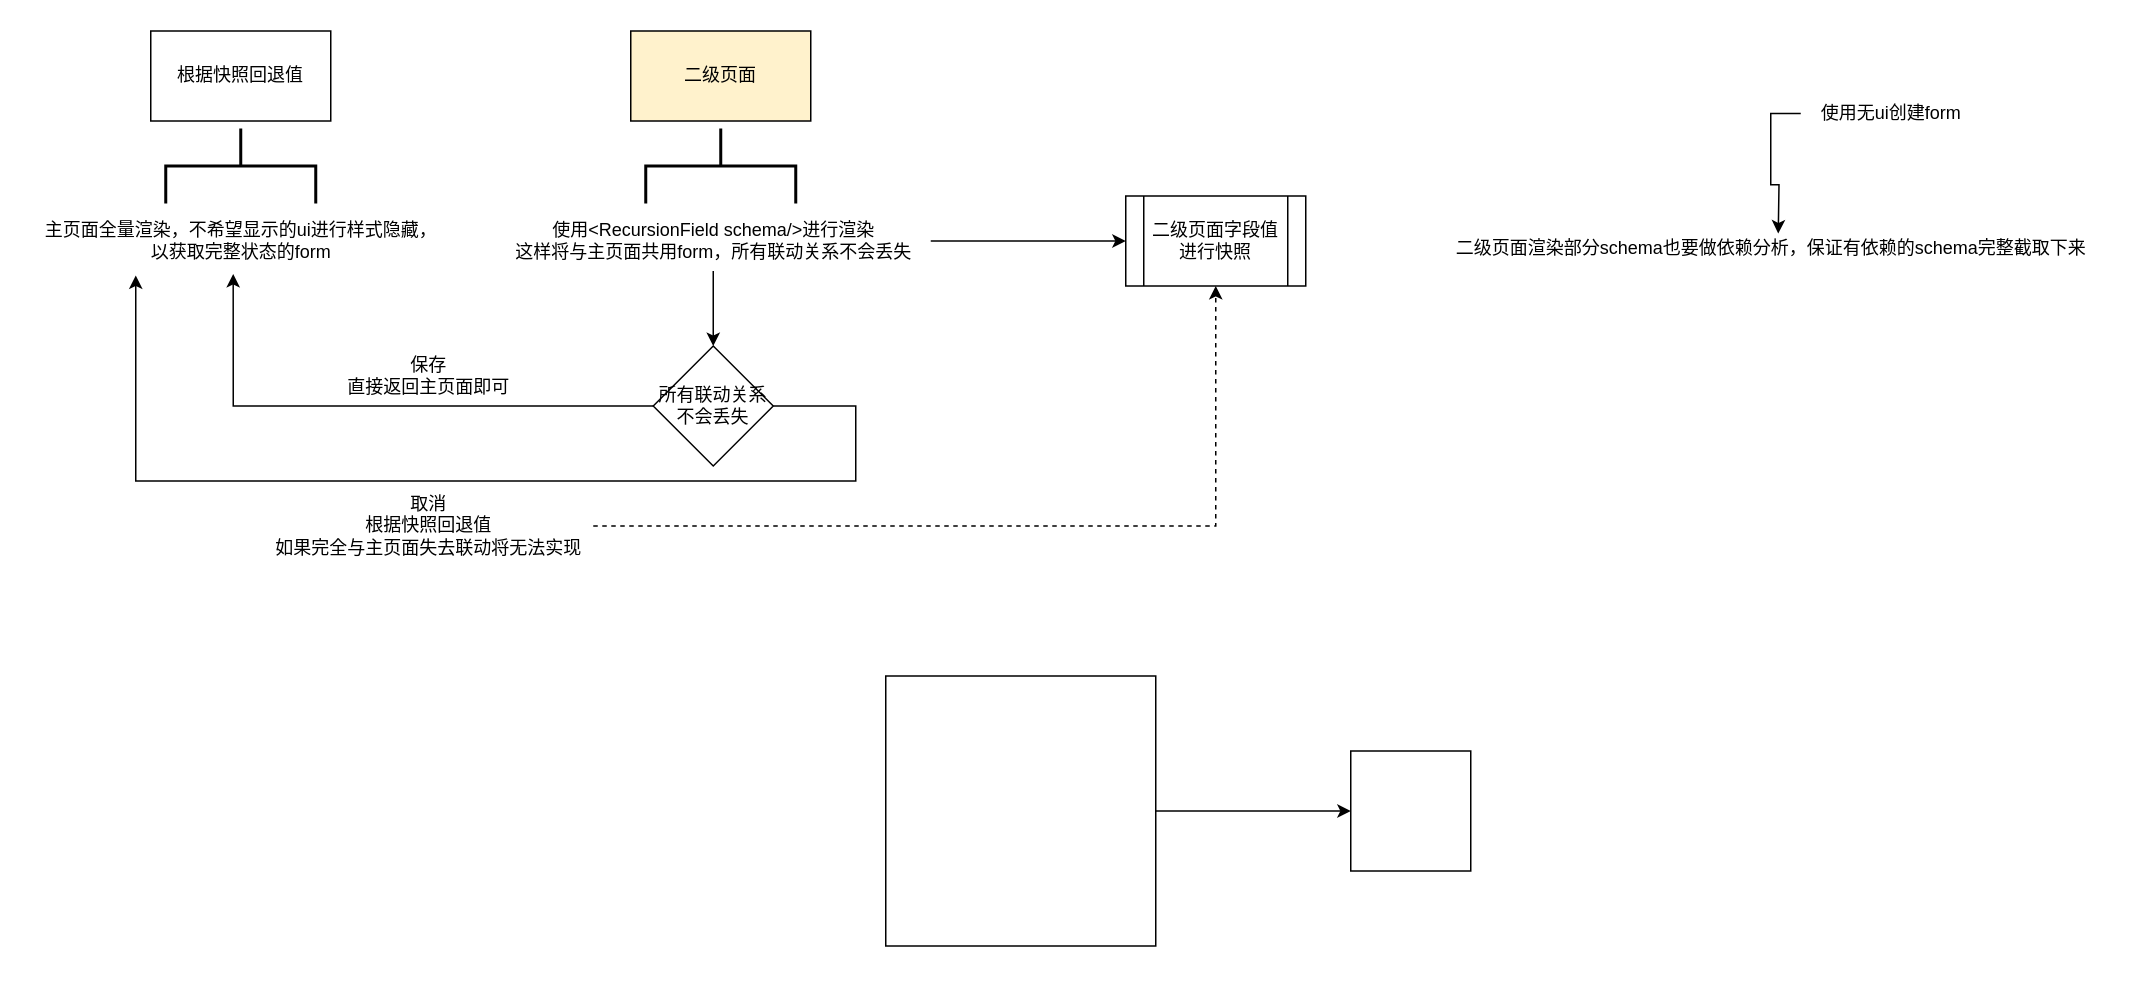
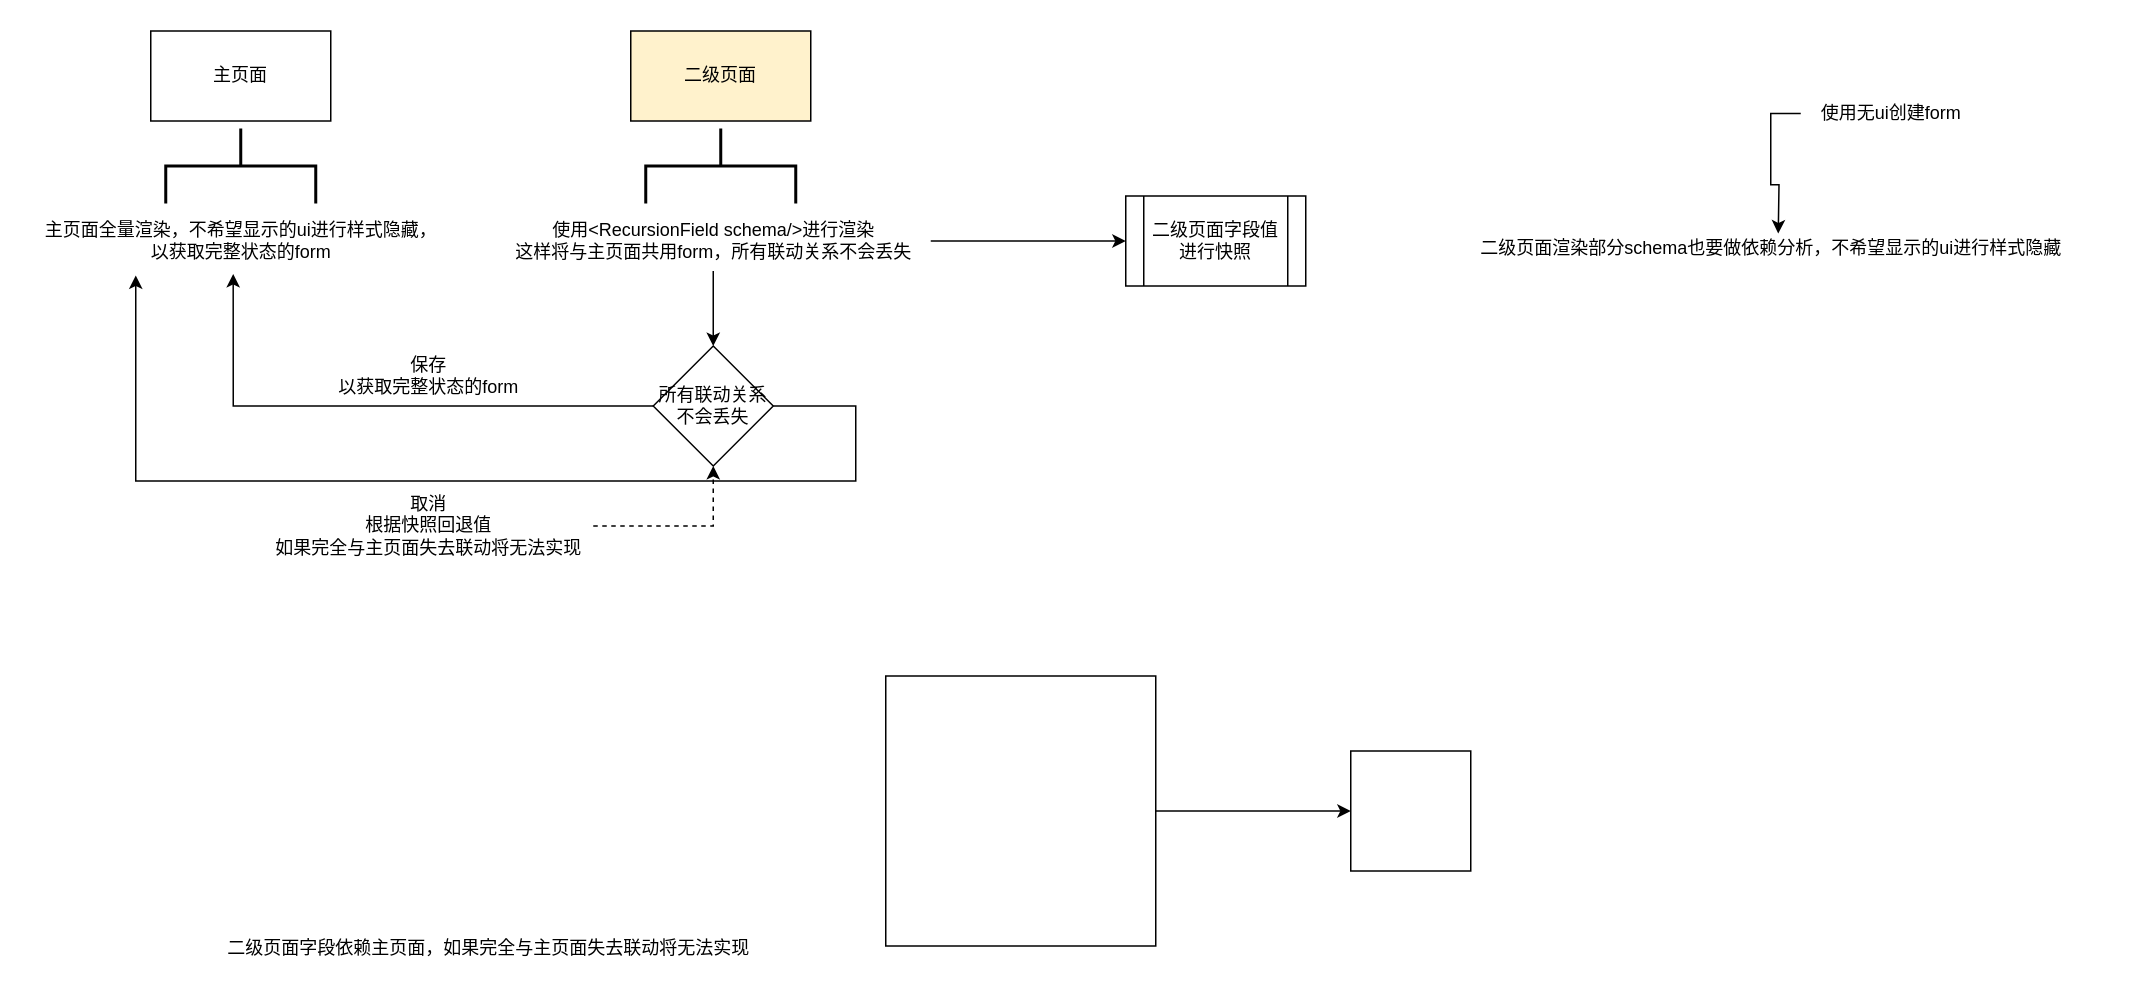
(241, 76) -> (241, 76)
(1772, 248) -> (1772, 248)
(429, 376) -> (429, 376)
(1079, 526) -> (713, 502)
none -> (488, 949)
